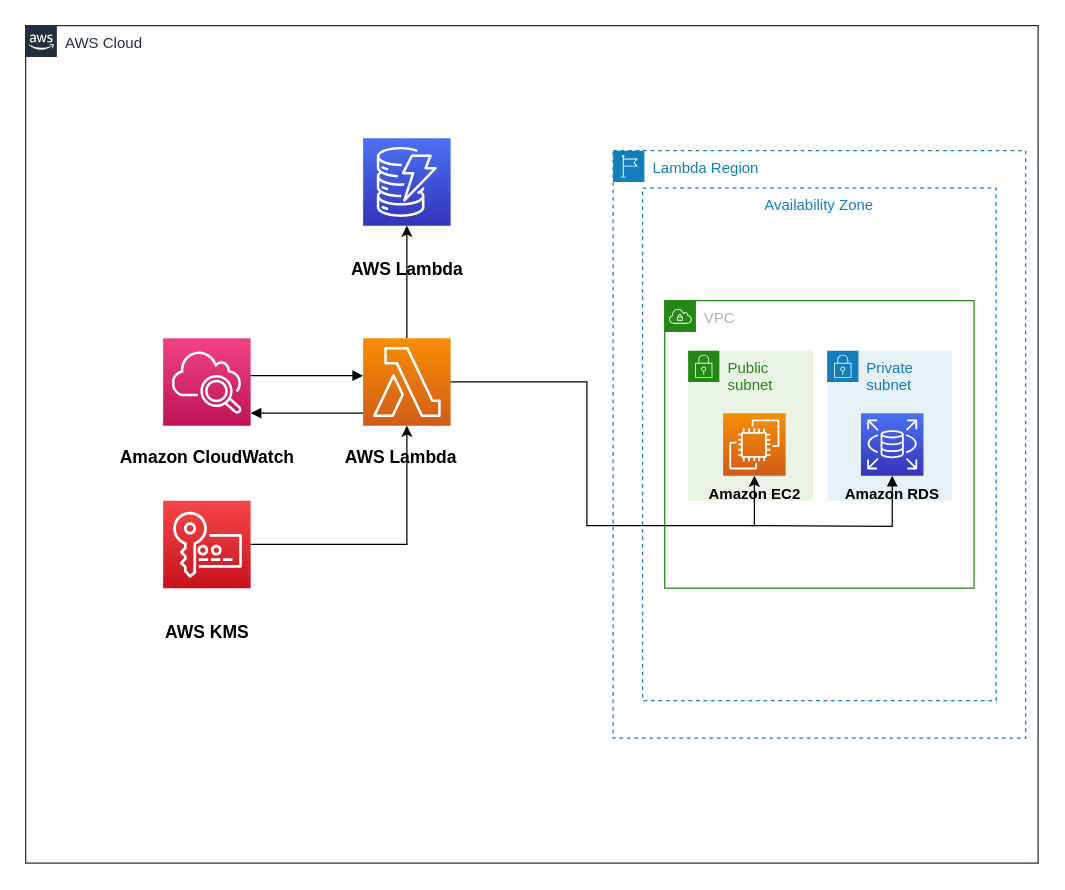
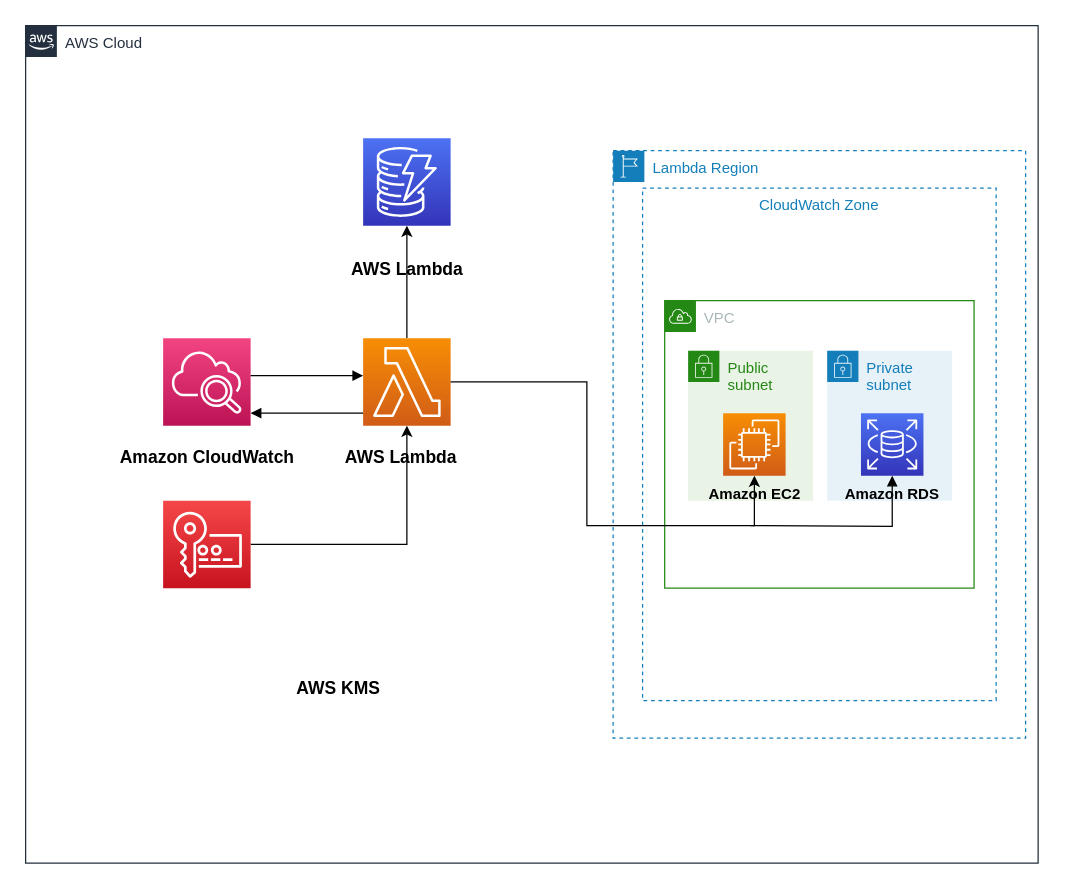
(819, 205) -> (819, 205)
(207, 632) -> (338, 688)
